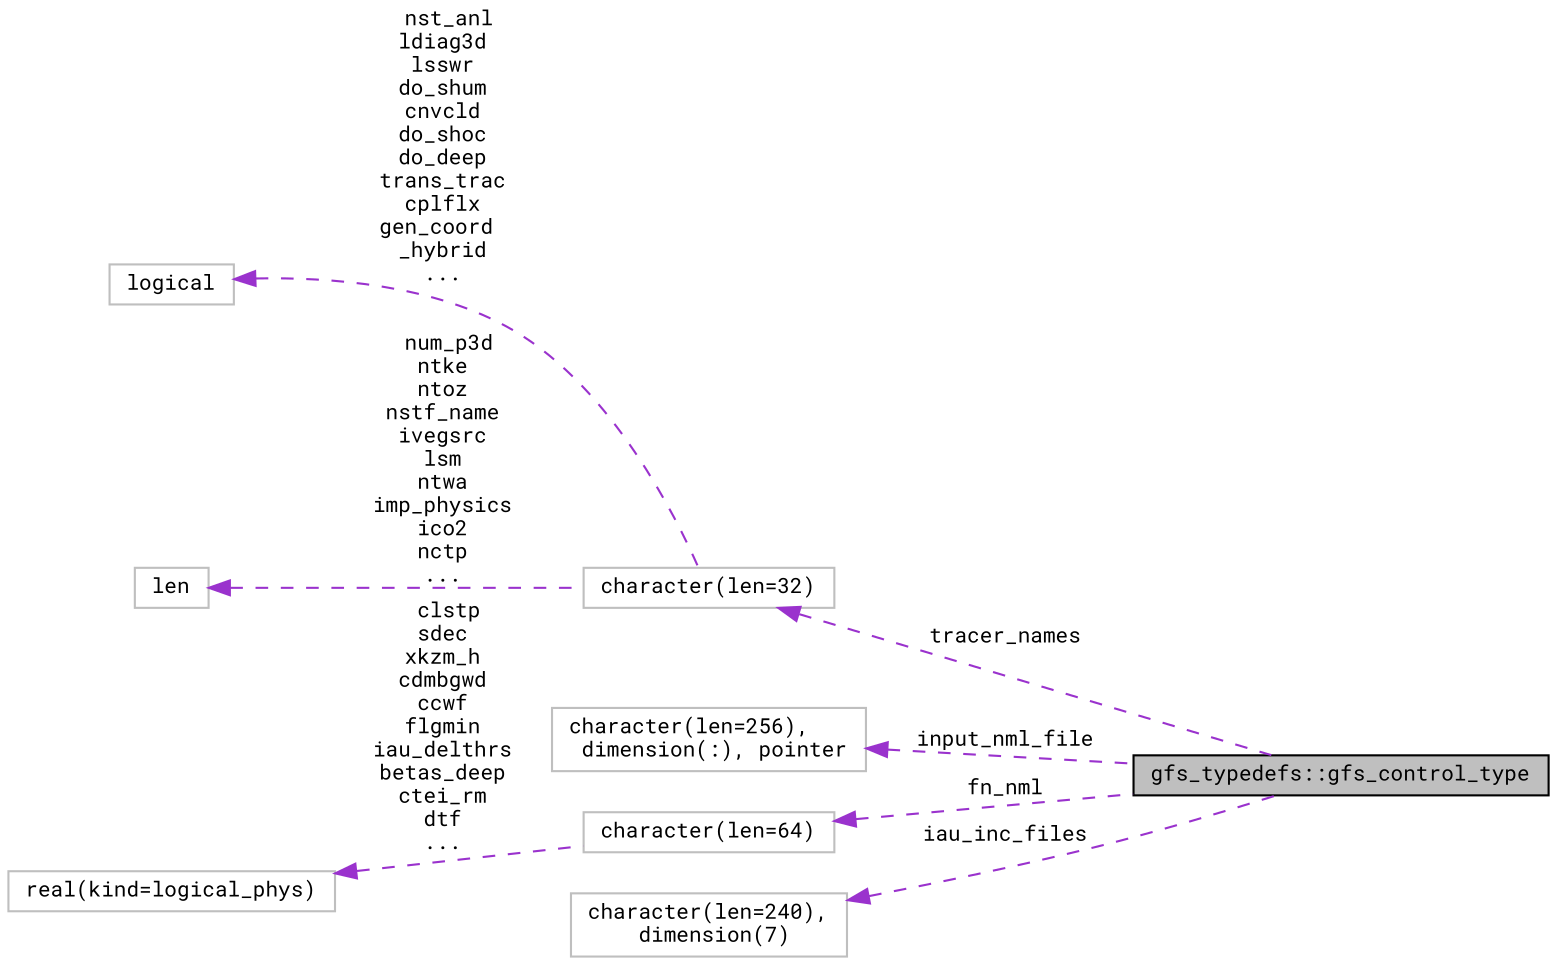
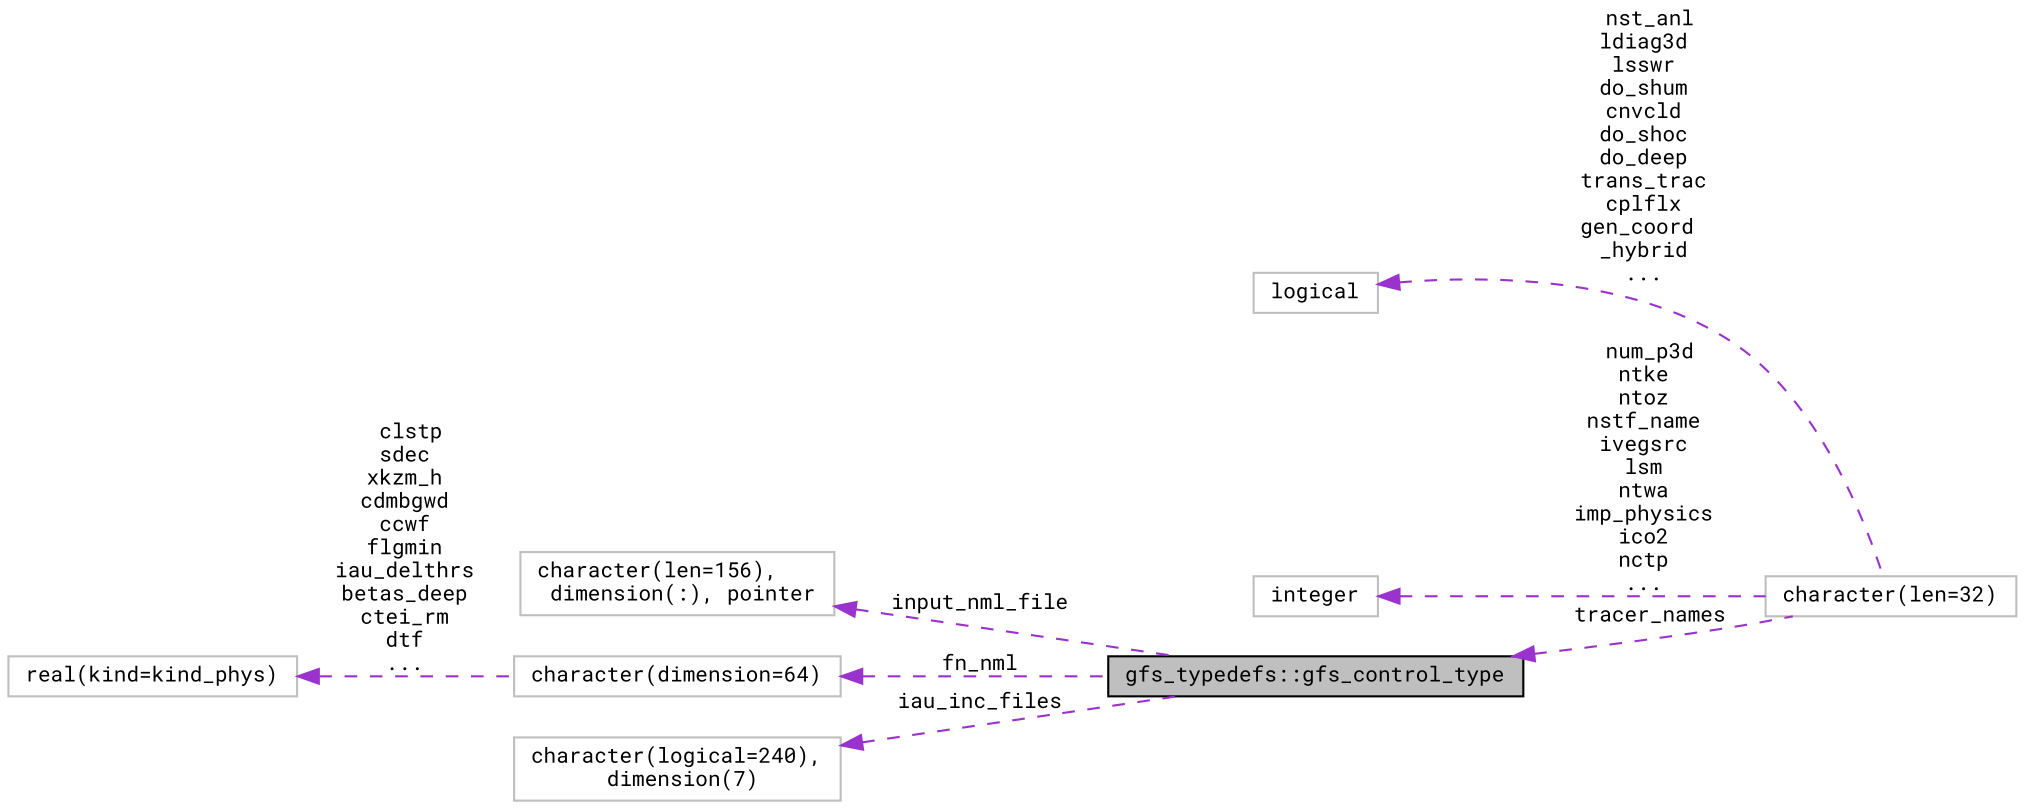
(172, 588) -> (1316, 596)
(1035, 685) -> (1664, 637)
(709, 740) -> (677, 584)
(709, 832) -> (677, 676)
(172, 891) -> (153, 676)
(709, 925) -> (677, 769)
